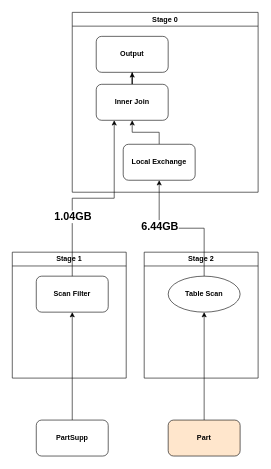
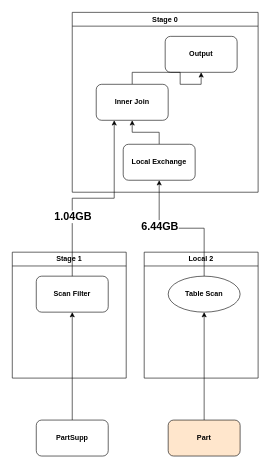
(132, 54) -> (201, 54)
(201, 260) -> (201, 260)
